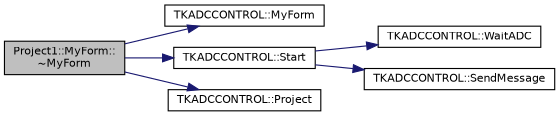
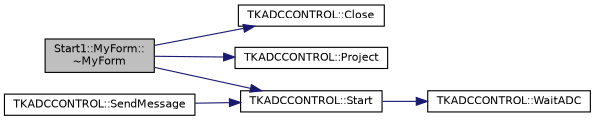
(244, 16) -> (311, 16)
(65, 58) -> (100, 56)
(334, 67) -> (212, 103)
